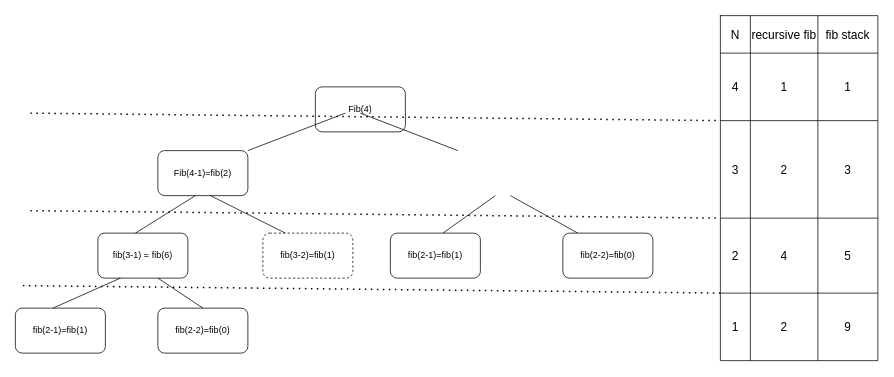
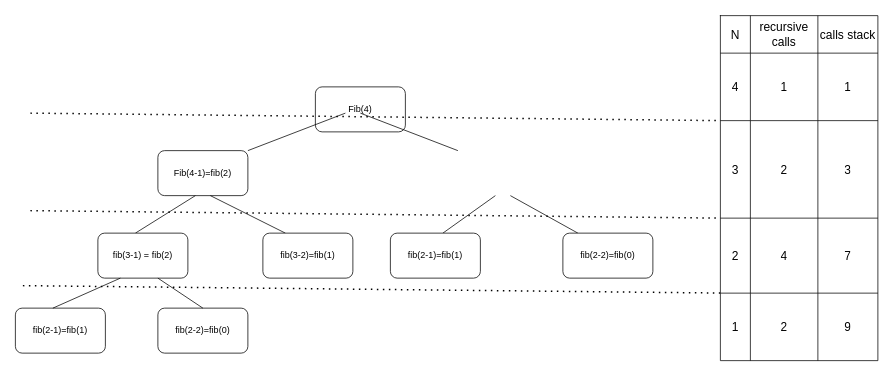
(784, 34) -> (784, 34)
(848, 34) -> (848, 34)
(143, 255) -> (143, 255)
(308, 255) -> (308, 255)
(848, 255) -> (848, 255)
